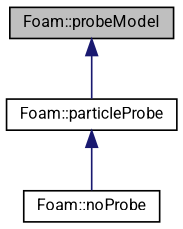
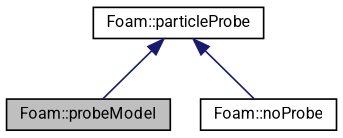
(92, 77) -> (127, 75)
